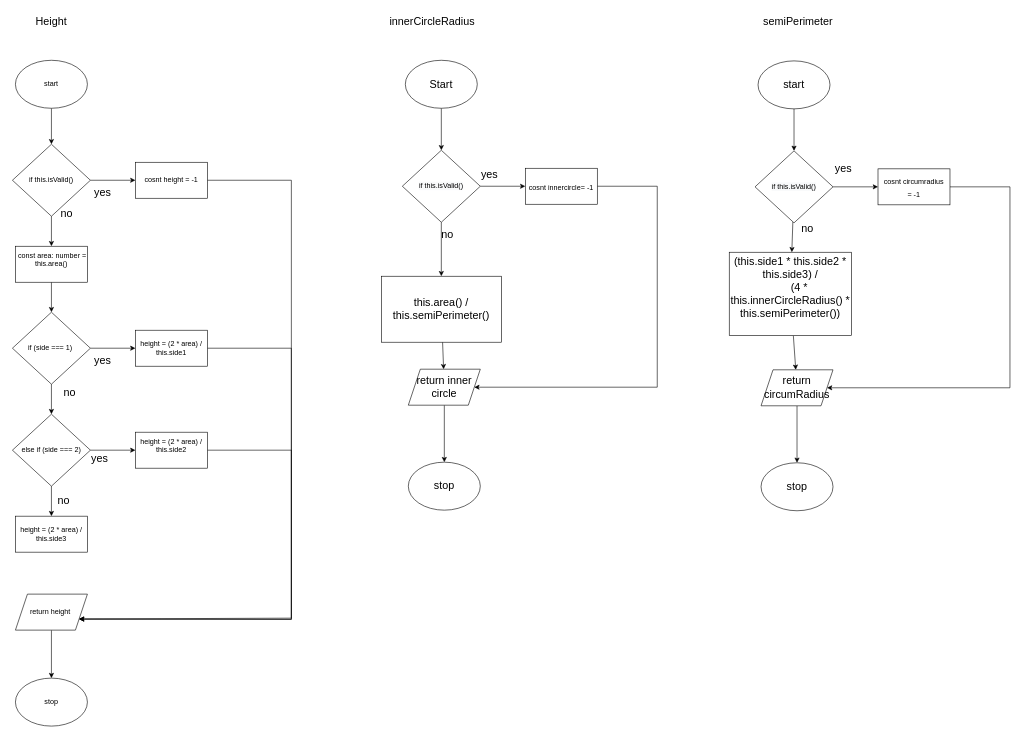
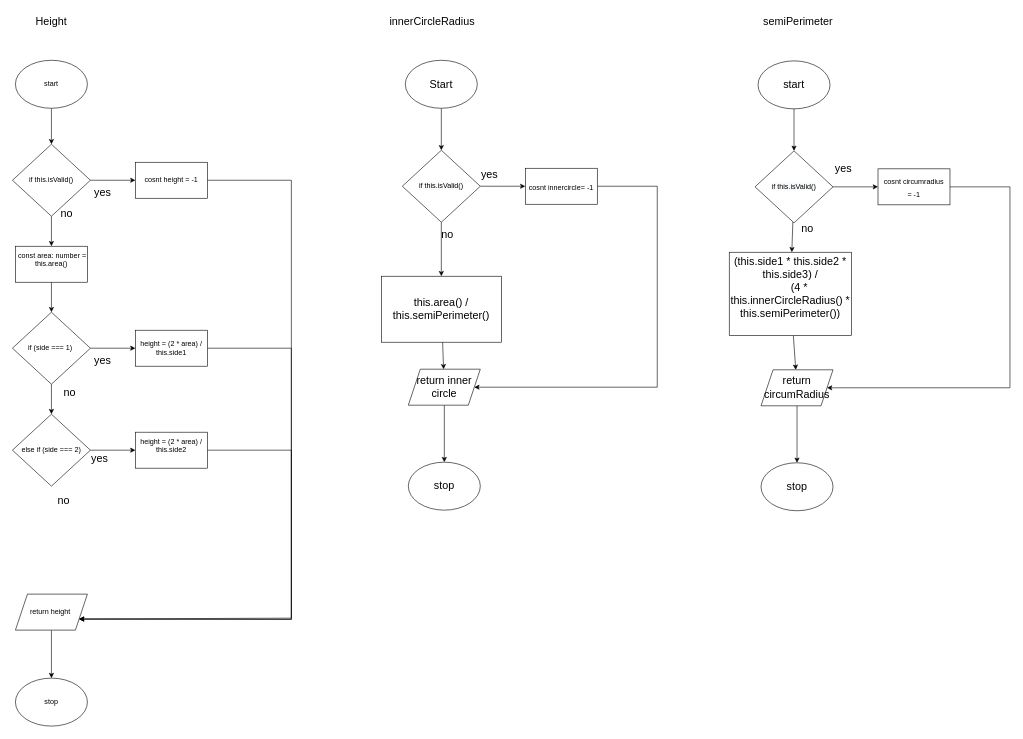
(51, 499) -> none
(51, 534) -> none
